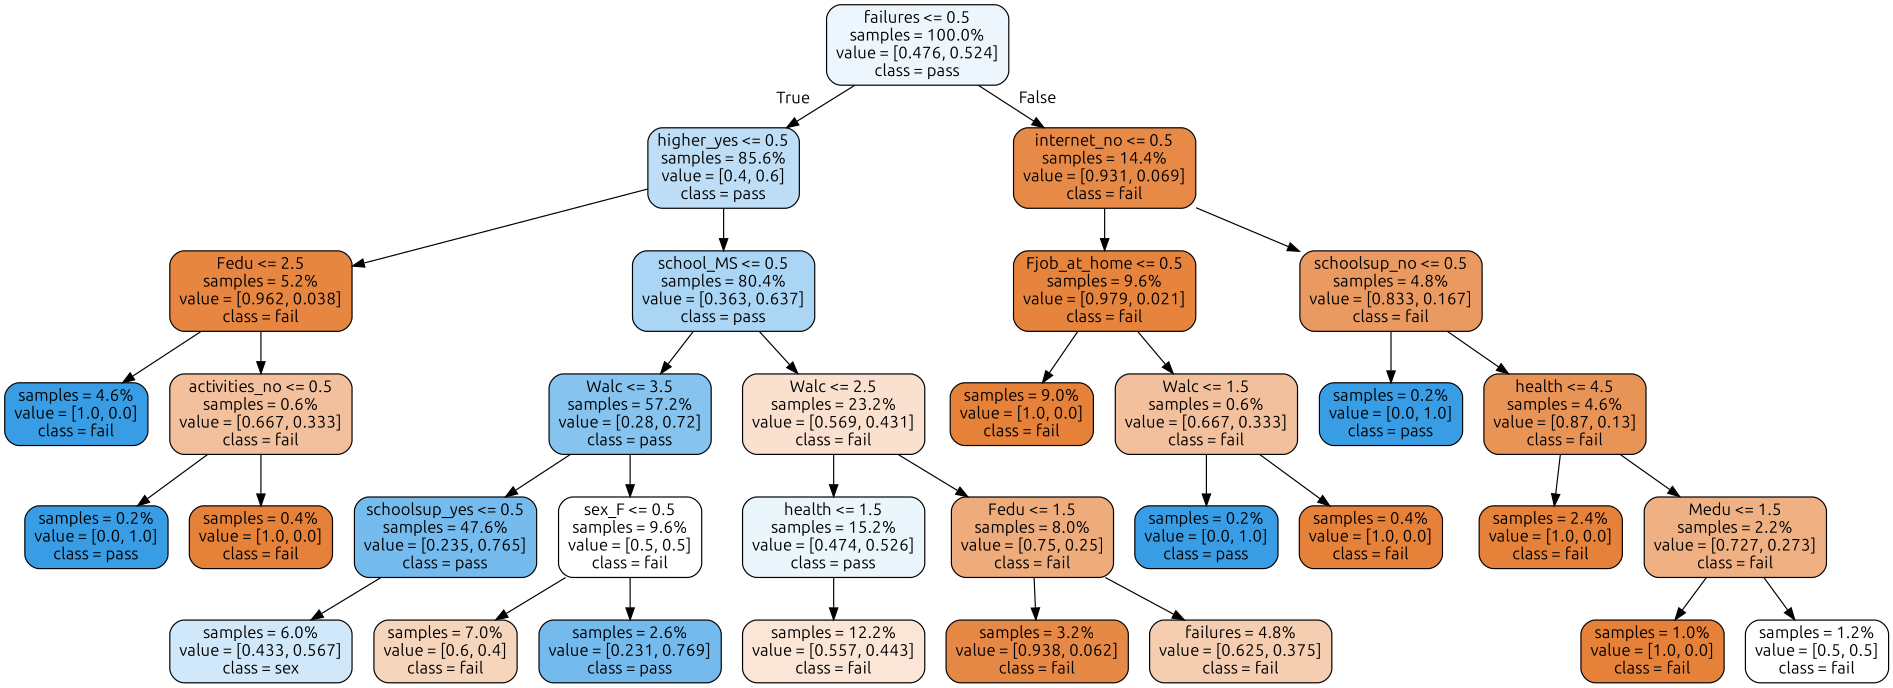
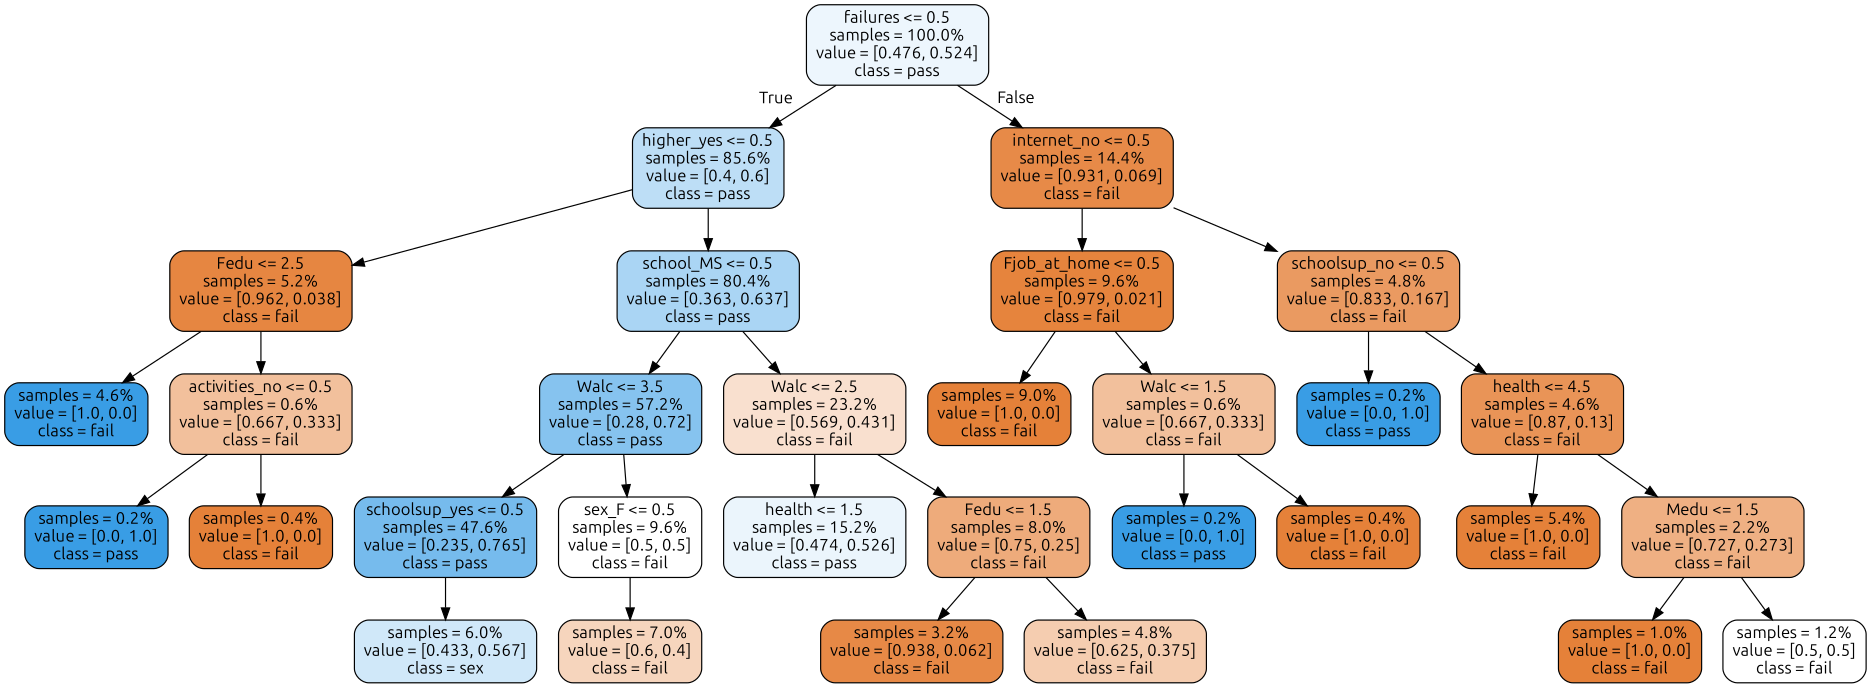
(1551, 537) -> (1528, 537)
(630, 651) -> none
(834, 651) -> none
(1241, 651) -> (1115, 651)
